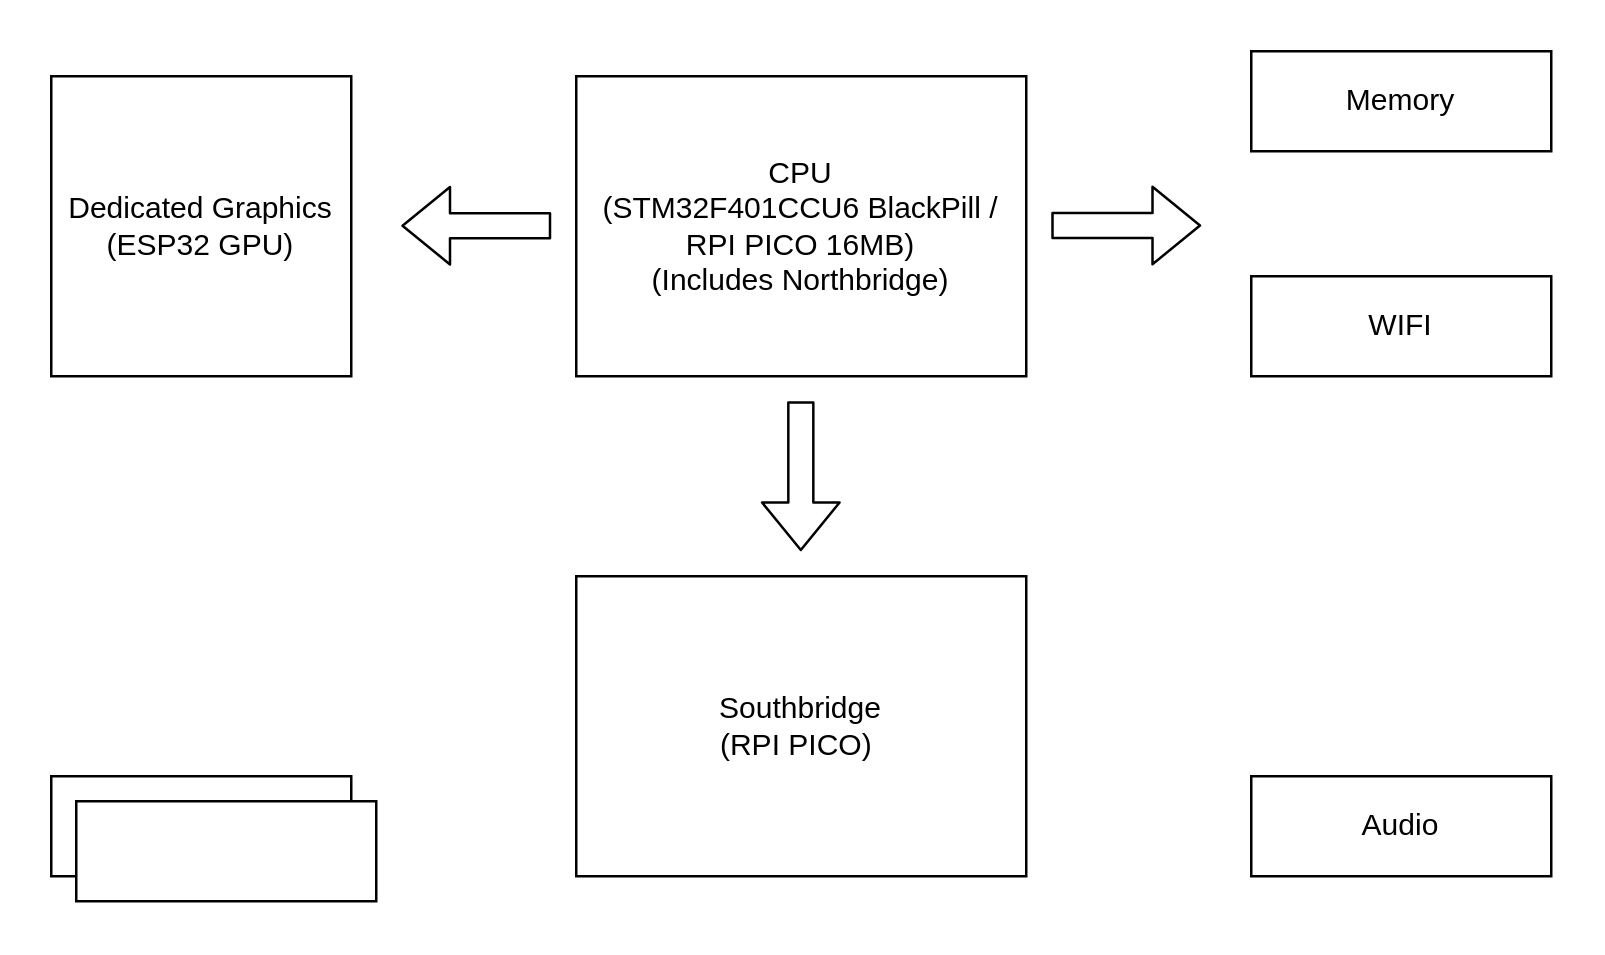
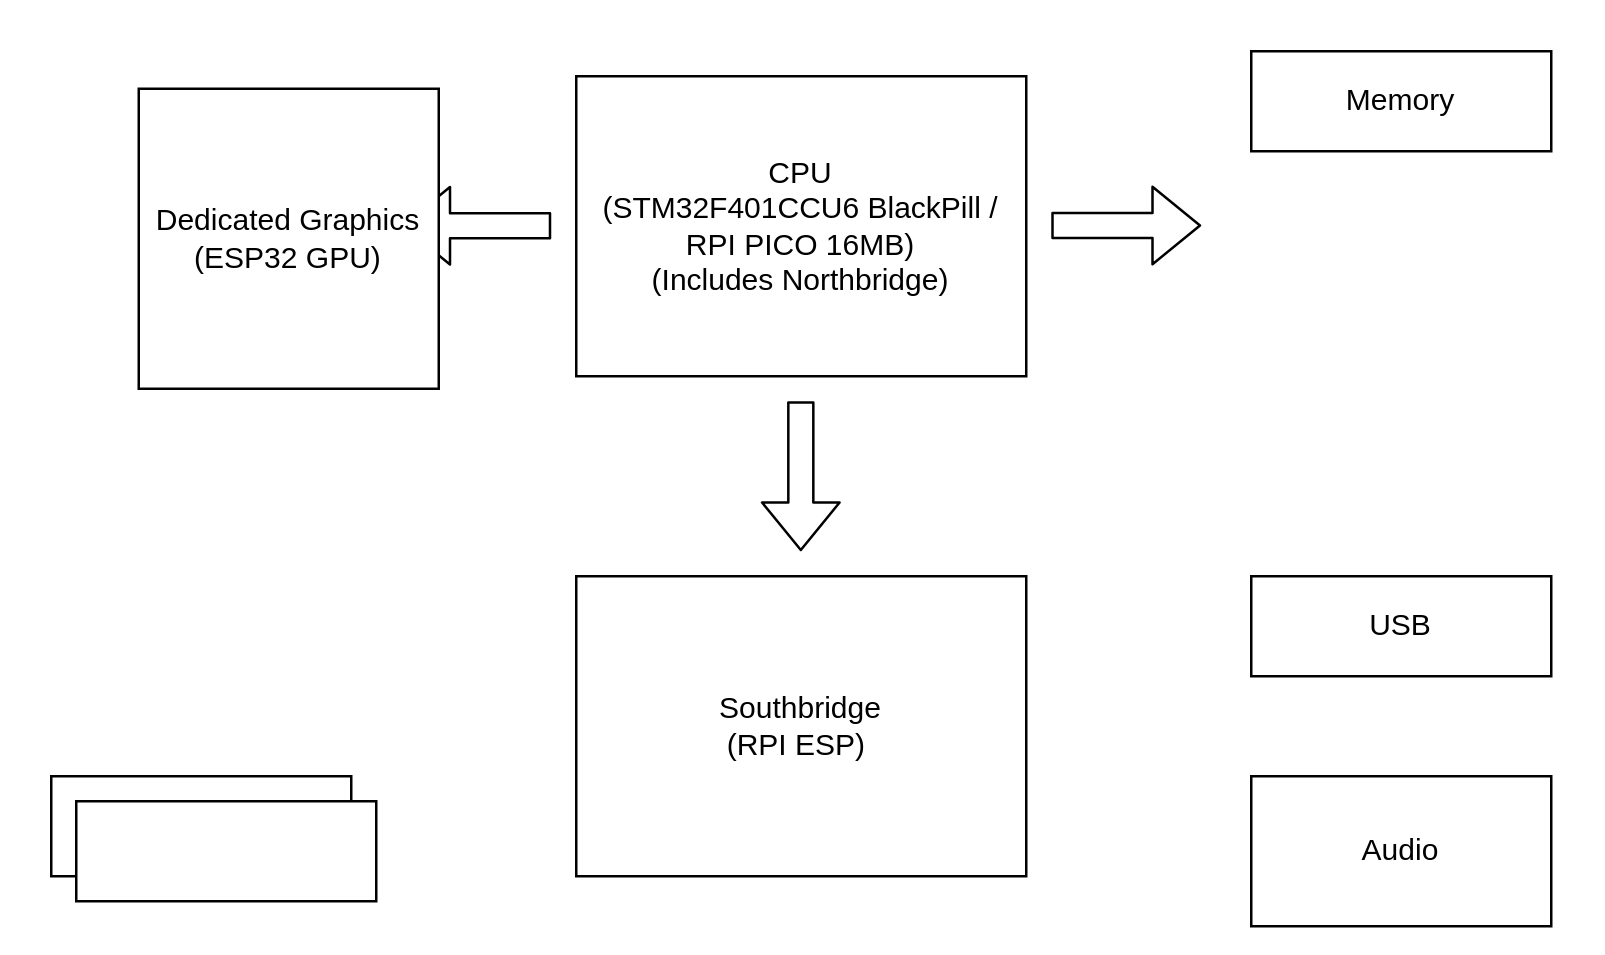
(201, 226) -> (289, 239)
(1401, 326) -> none
none -> (1401, 626)
(801, 726) -> (801, 726)
(1401, 826) -> (1401, 851)
